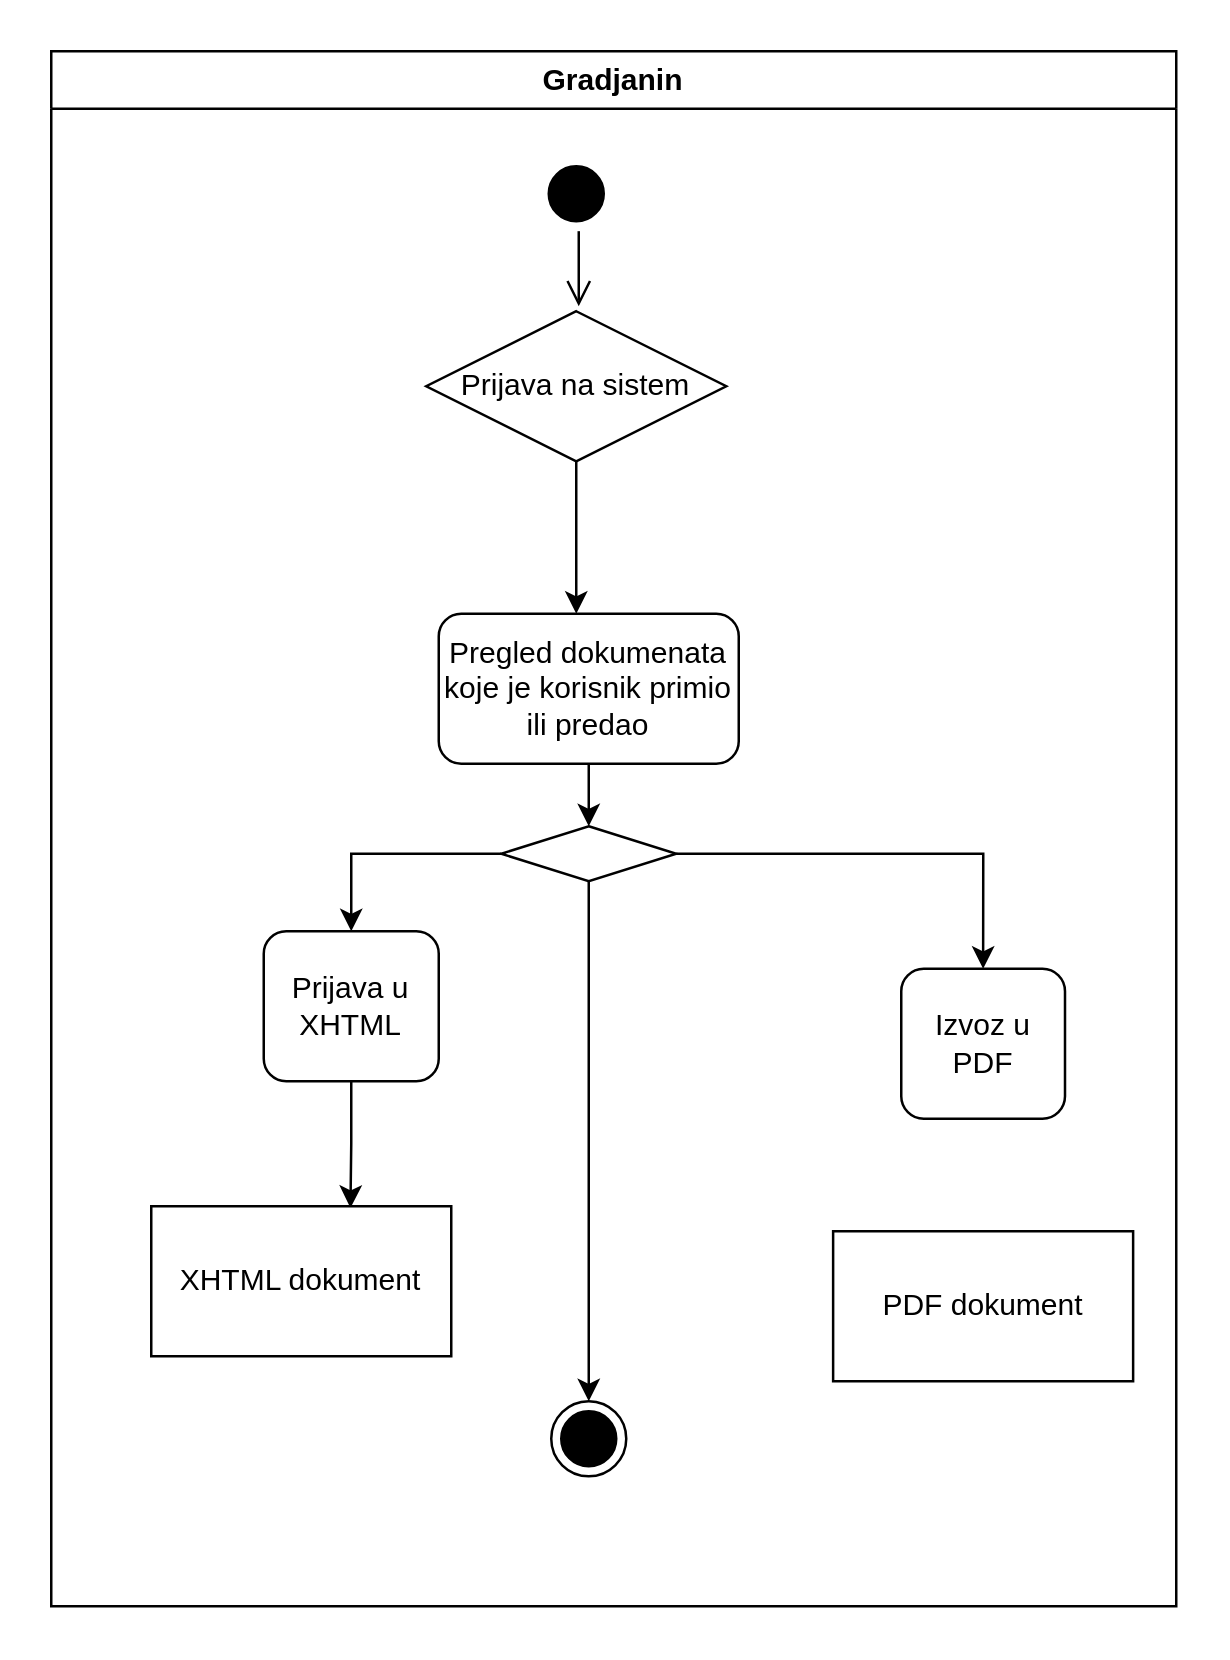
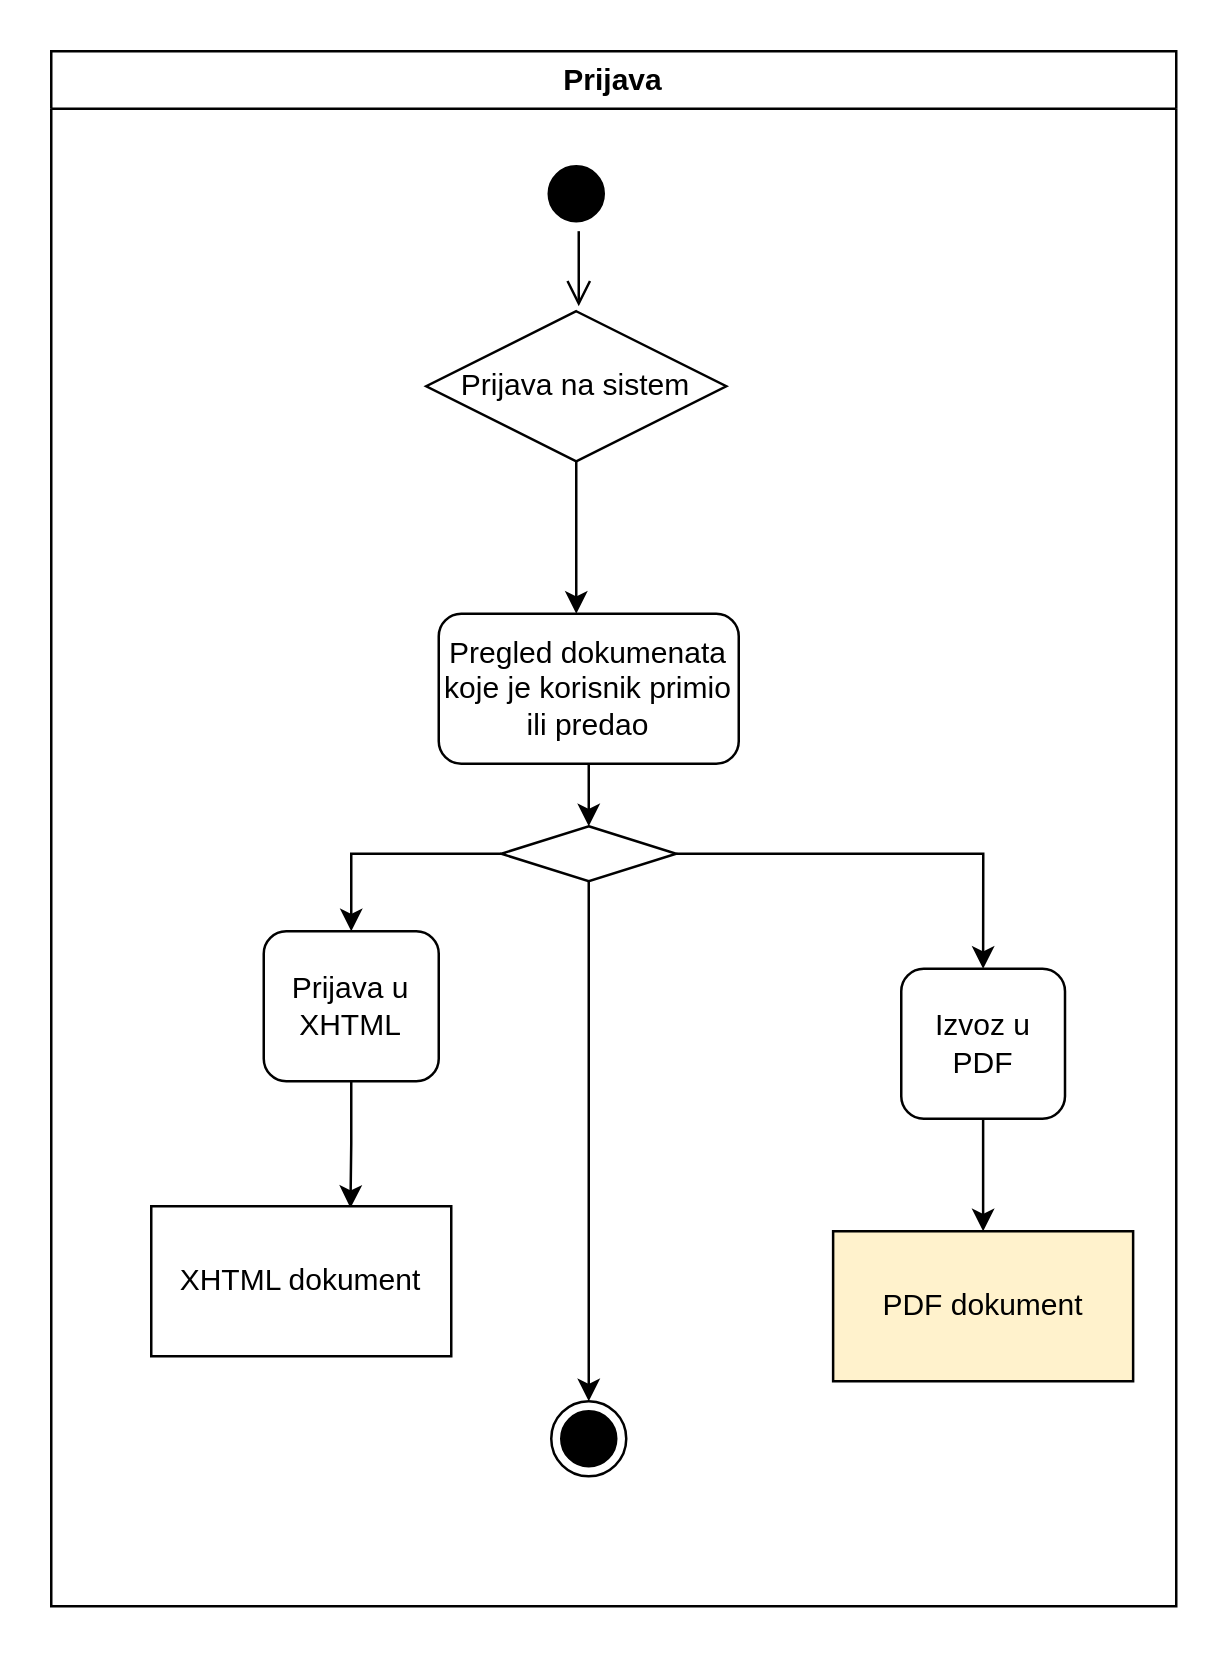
(614, 81) -> (614, 81)
none -> (983, 1167)
(983, 1306) -> (983, 1306)
